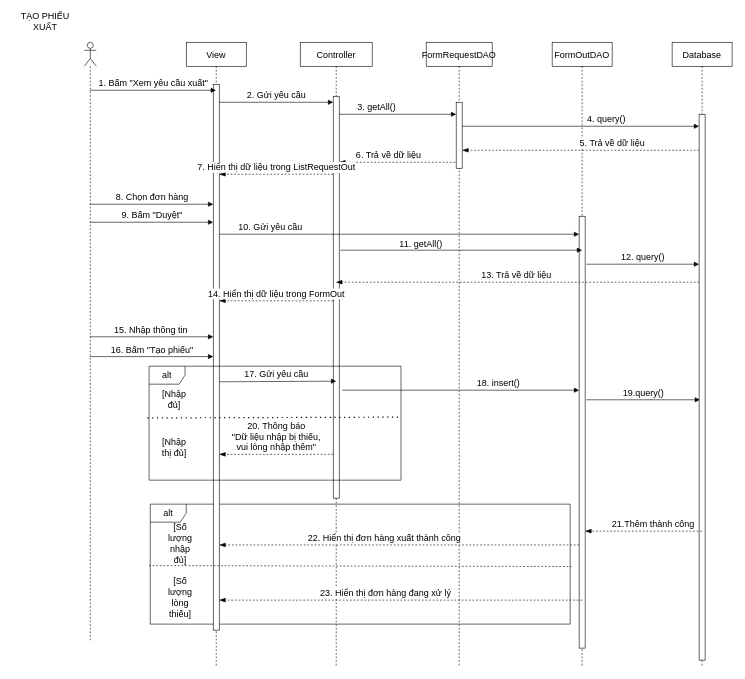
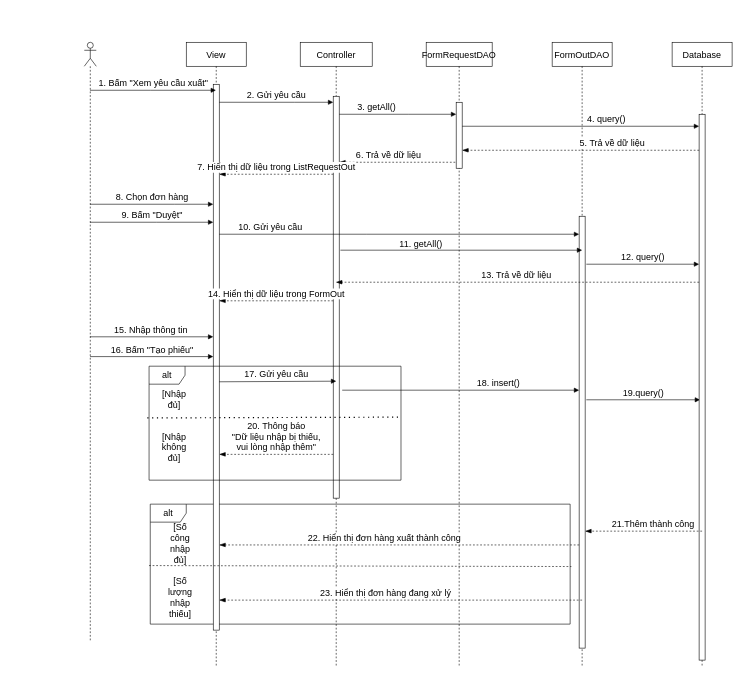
(45, 21) -> none
(174, 447) -> (174, 447)
(180, 543) -> (180, 543)
(180, 597) -> (180, 597)
